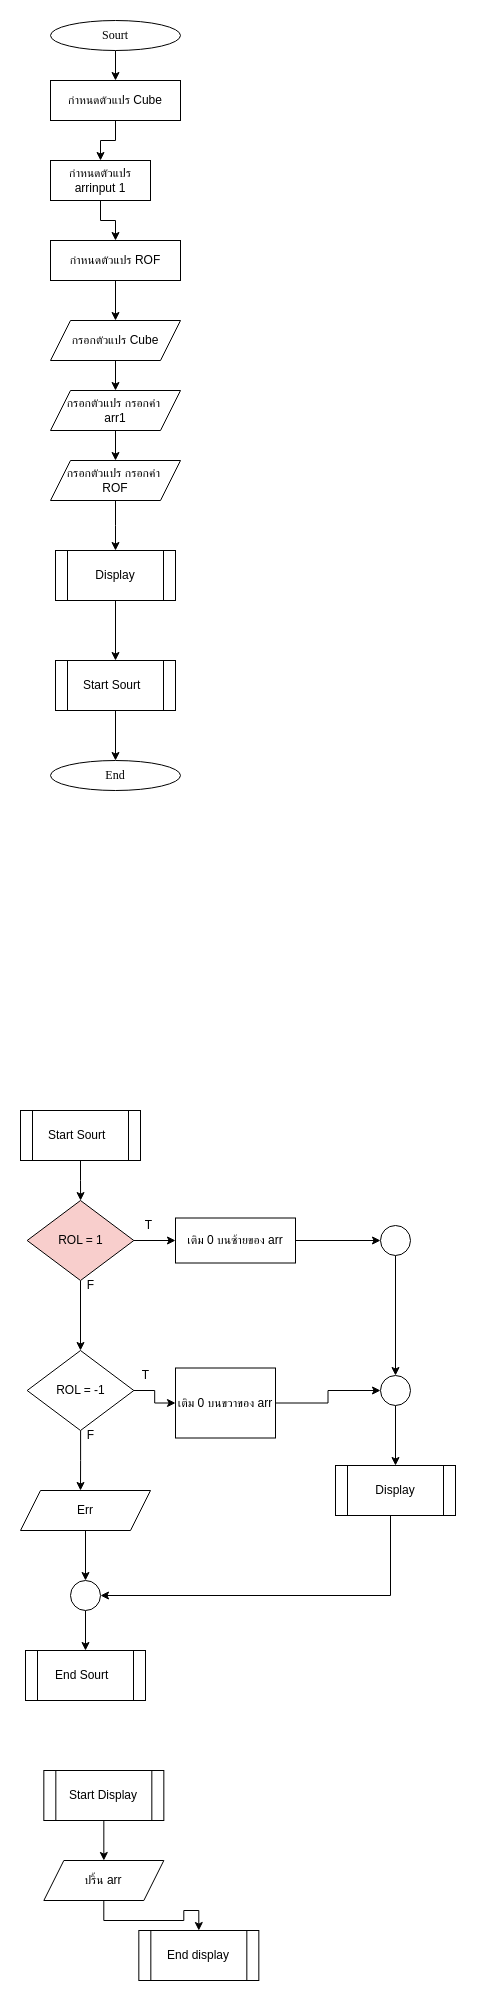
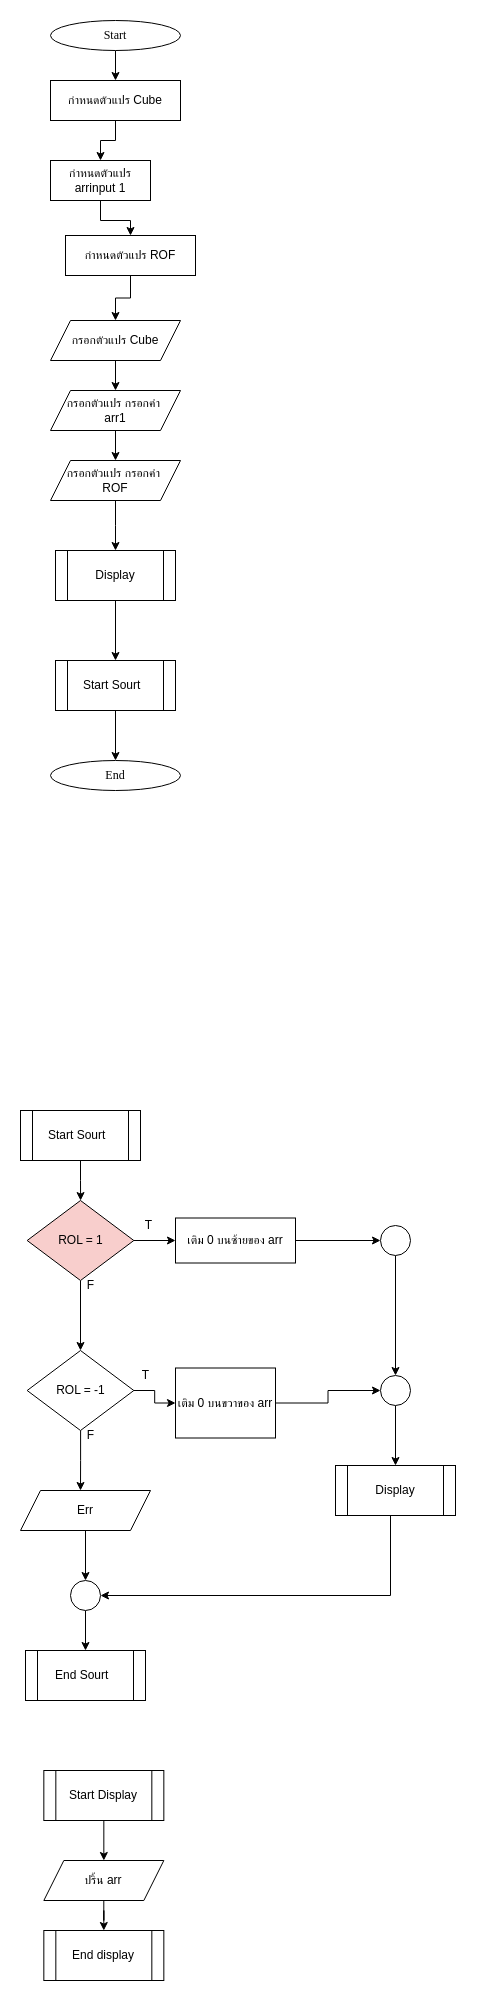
(116, 36) -> (116, 36)
(116, 261) -> (131, 256)
(199, 1956) -> (104, 1956)
